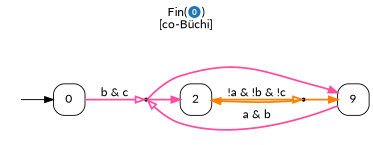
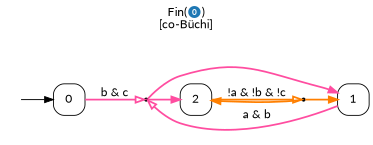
(353, 100) -> (353, 100)
